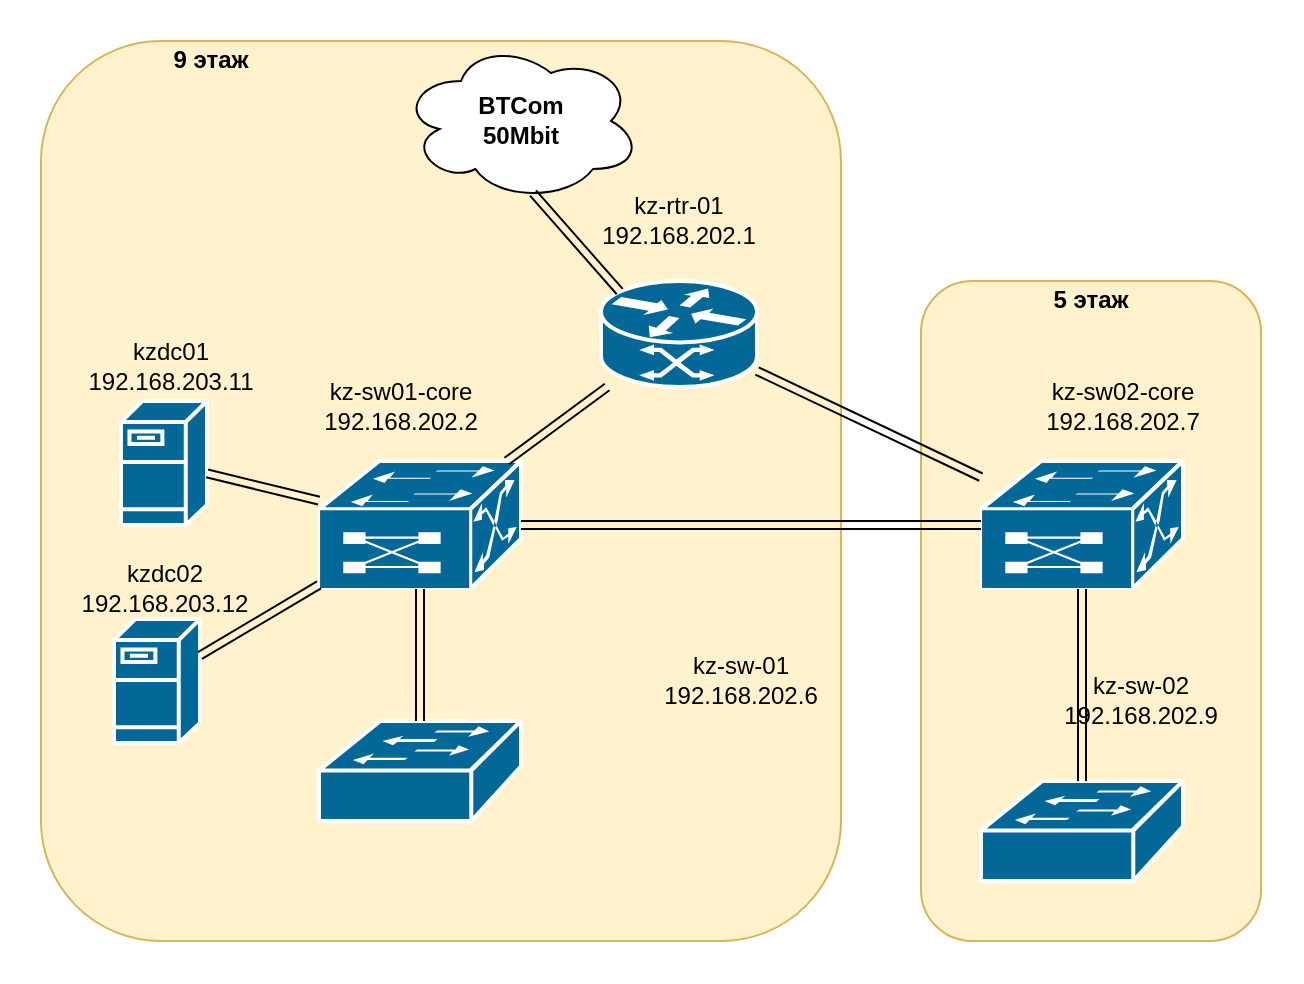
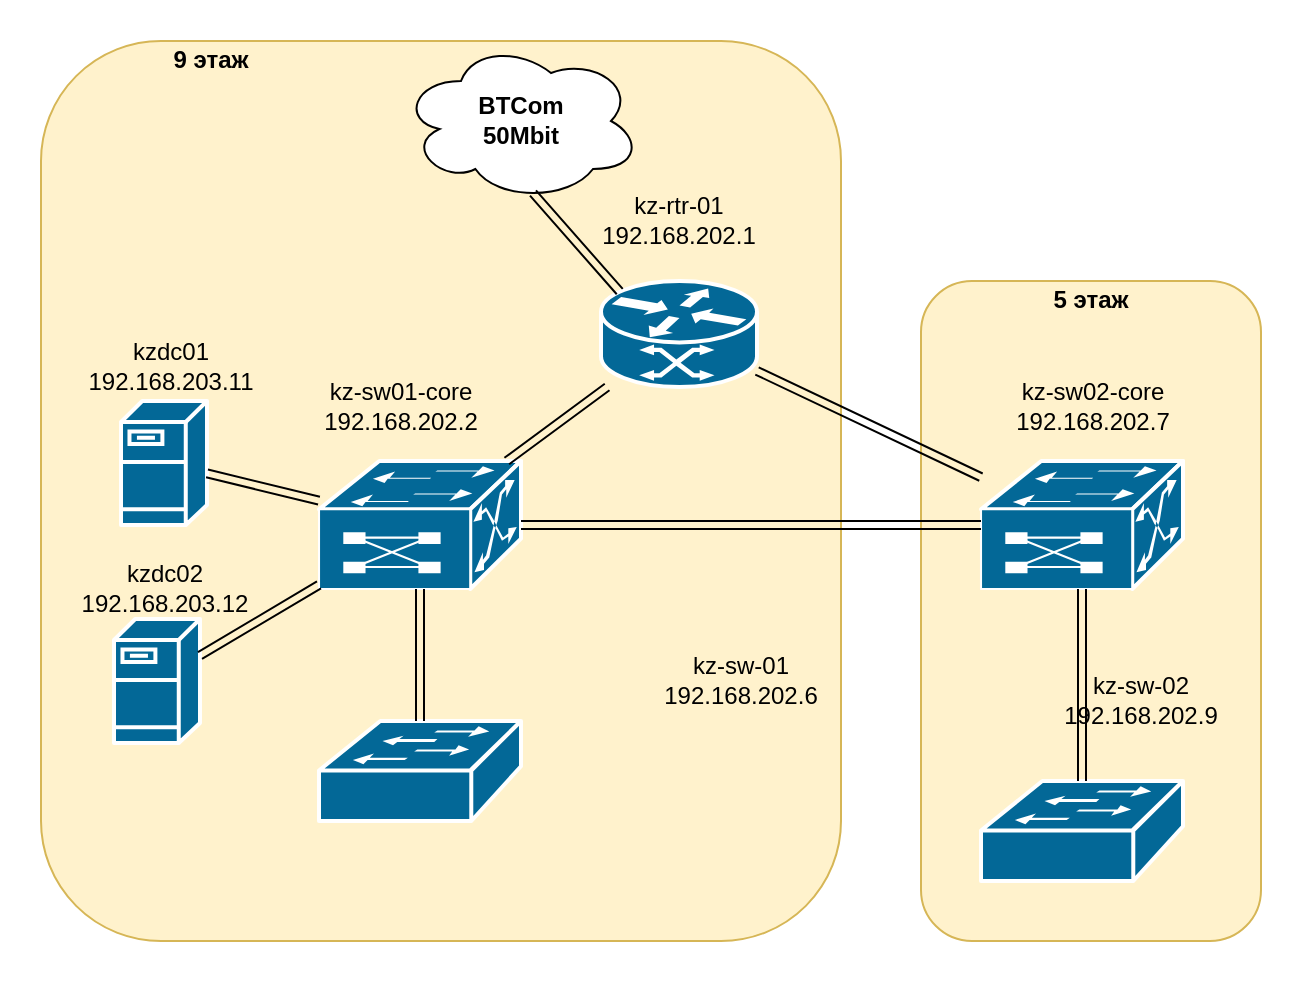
(1123, 407) -> (1093, 407)
